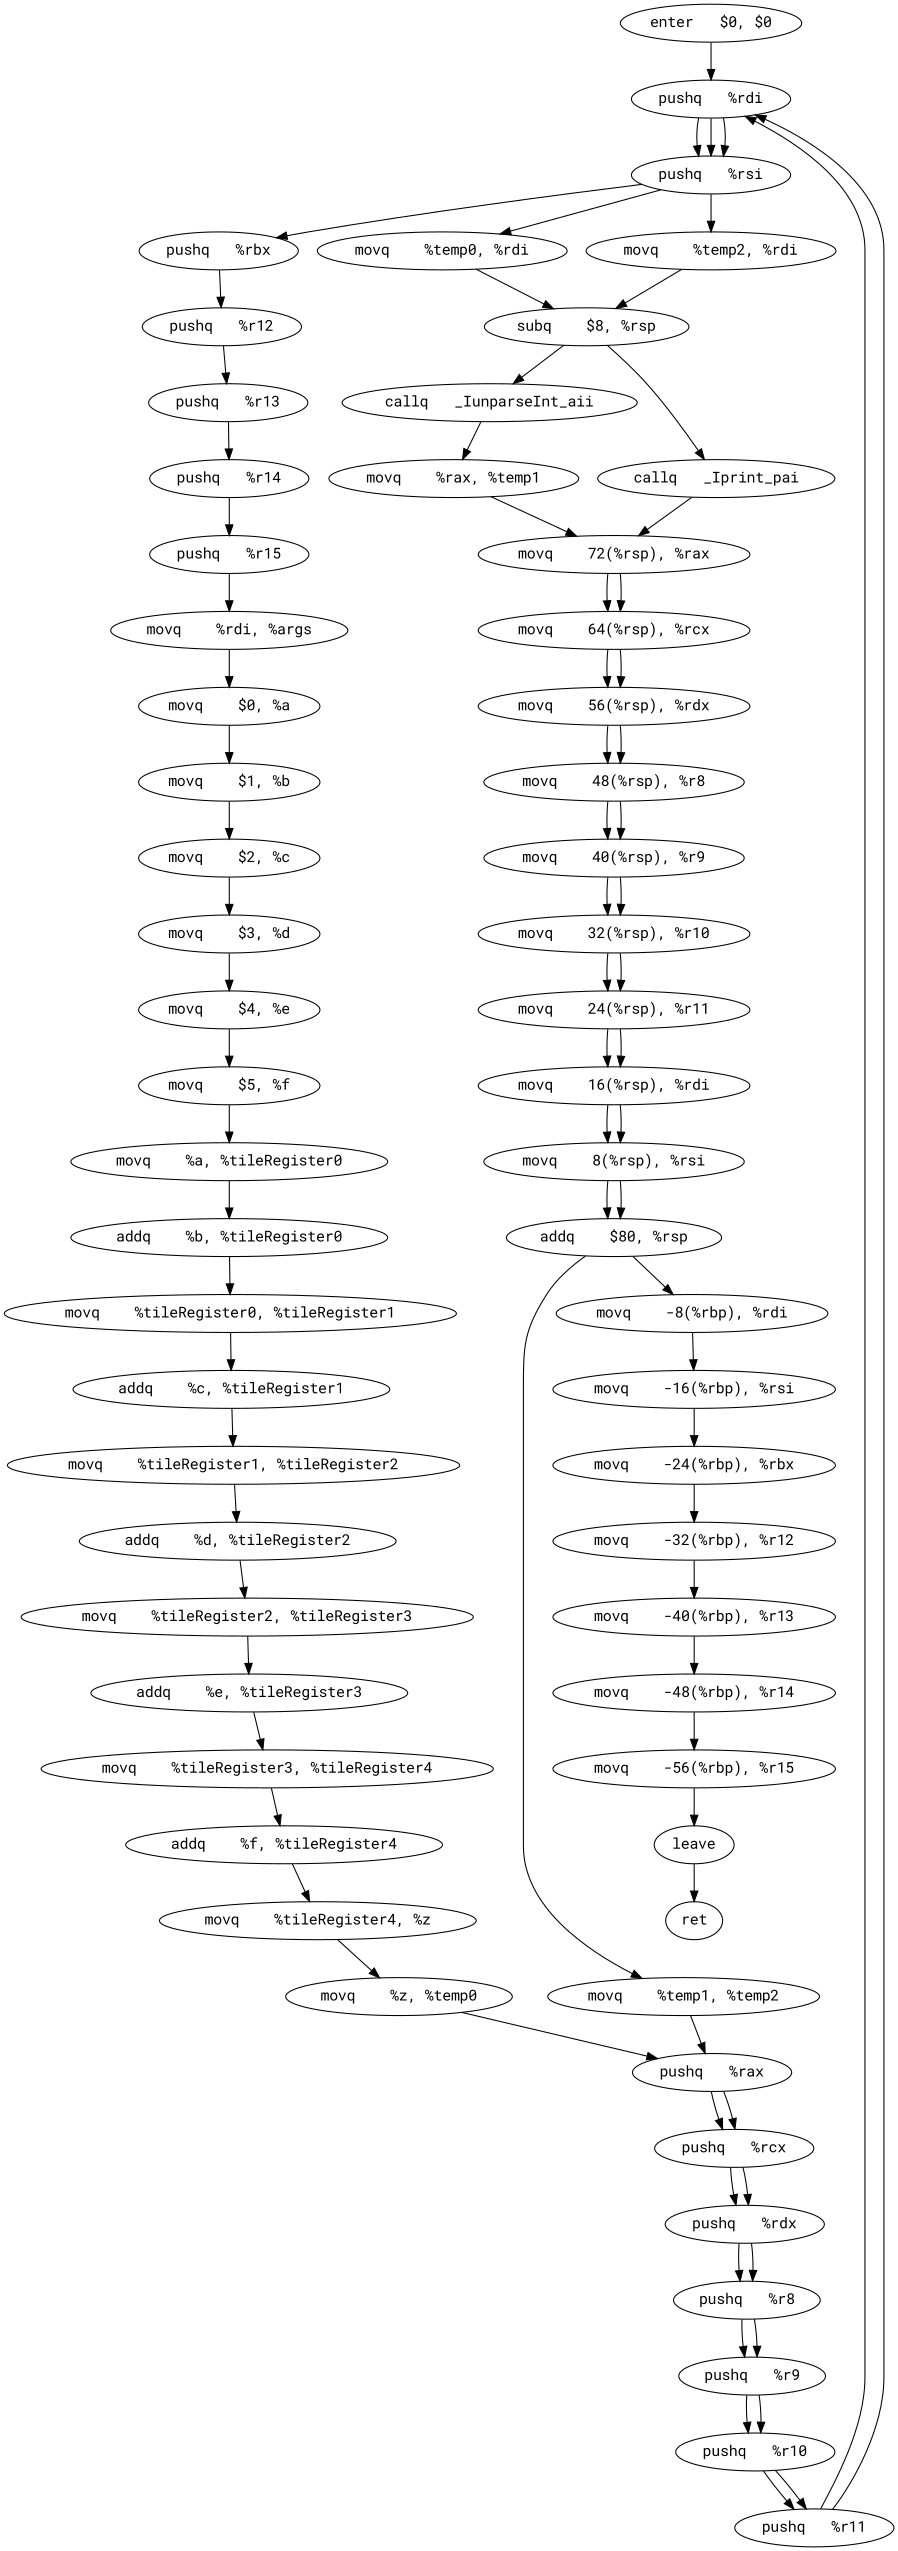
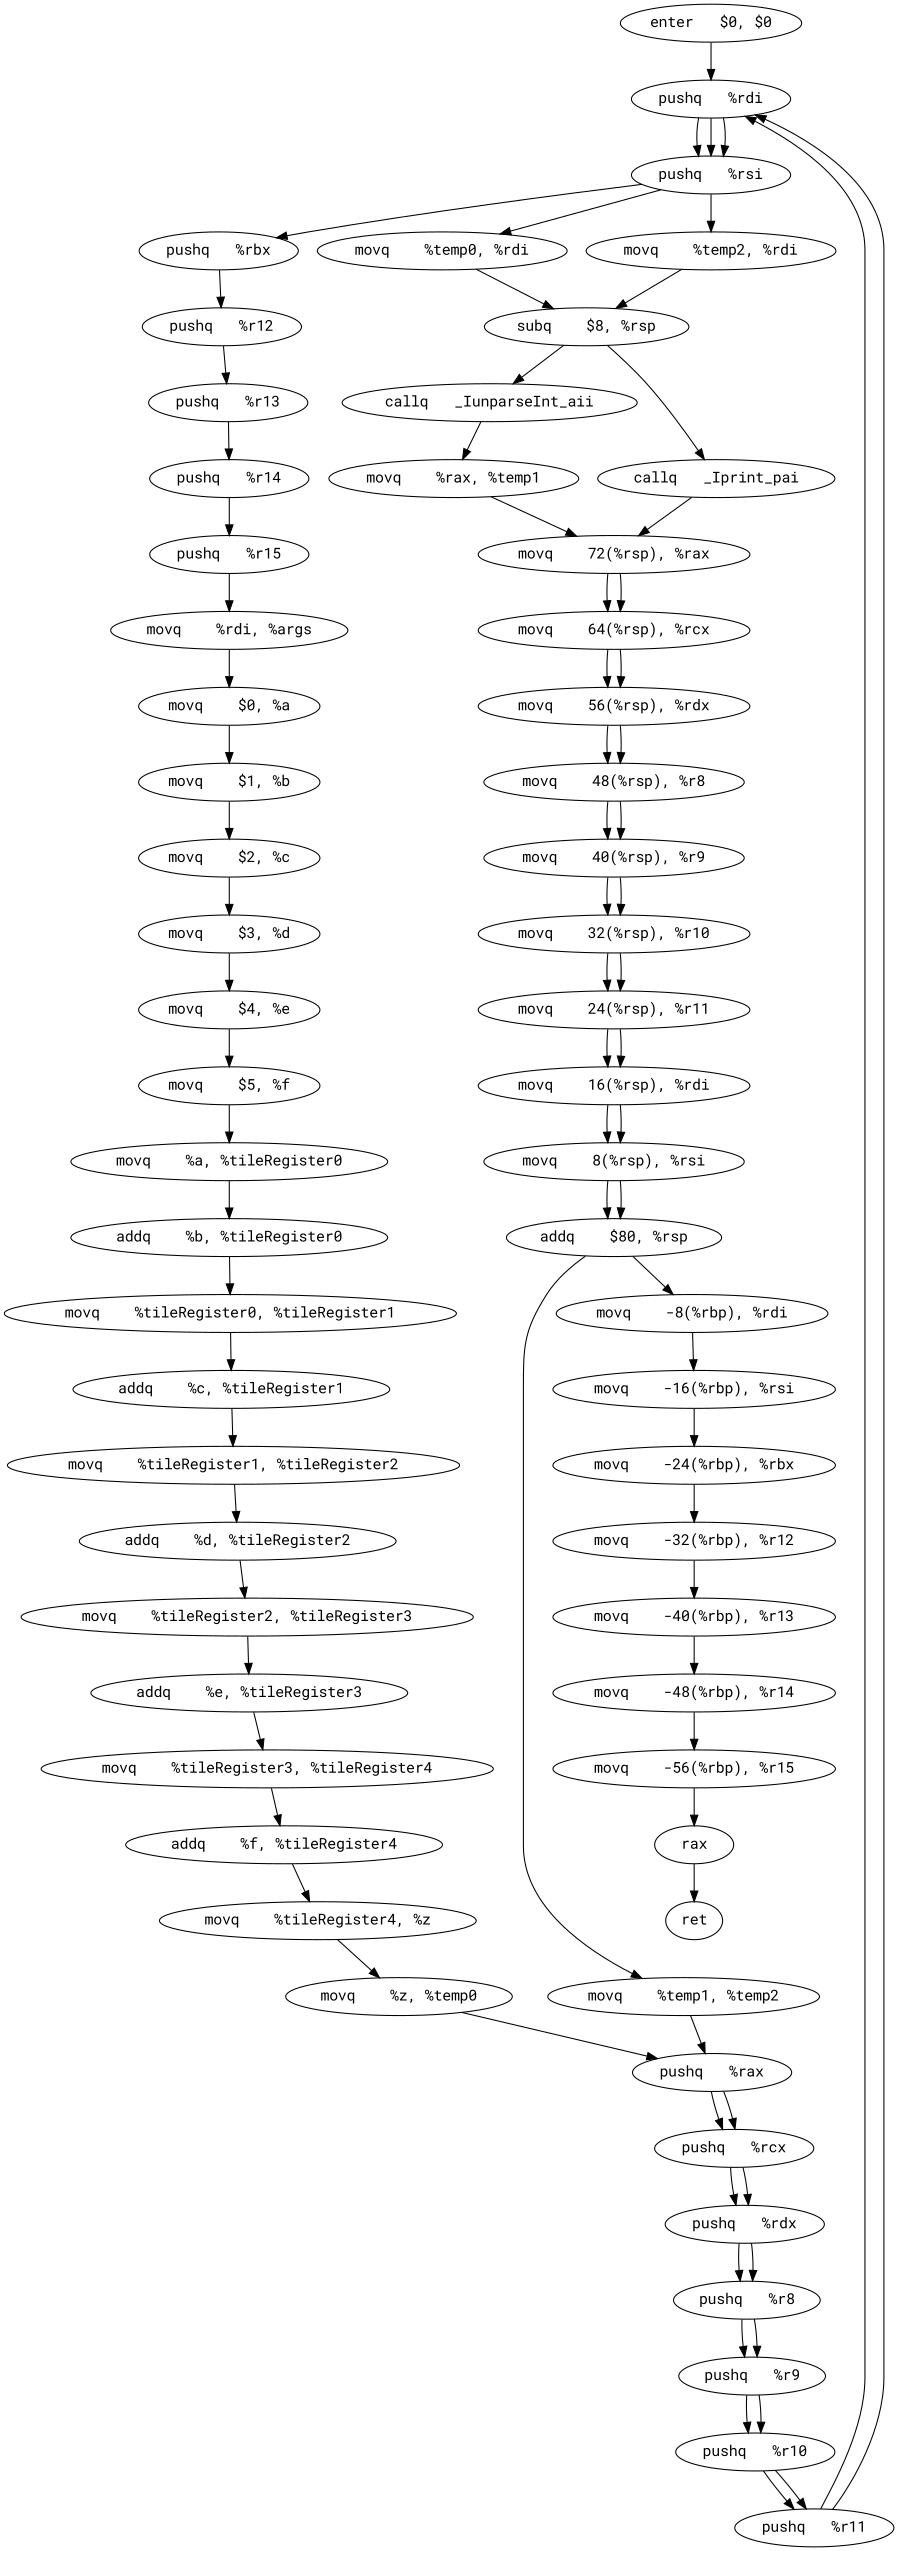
(694, 1845) -> (694, 1845)
